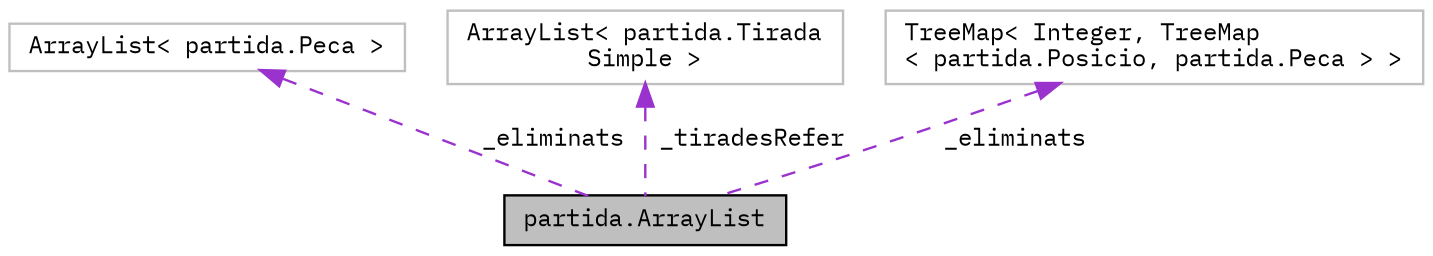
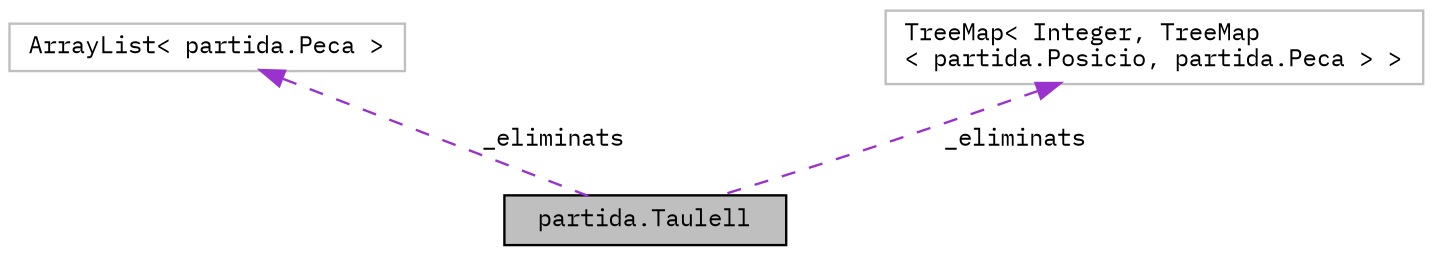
(645, 47) -> none
(645, 220) -> (645, 220)
